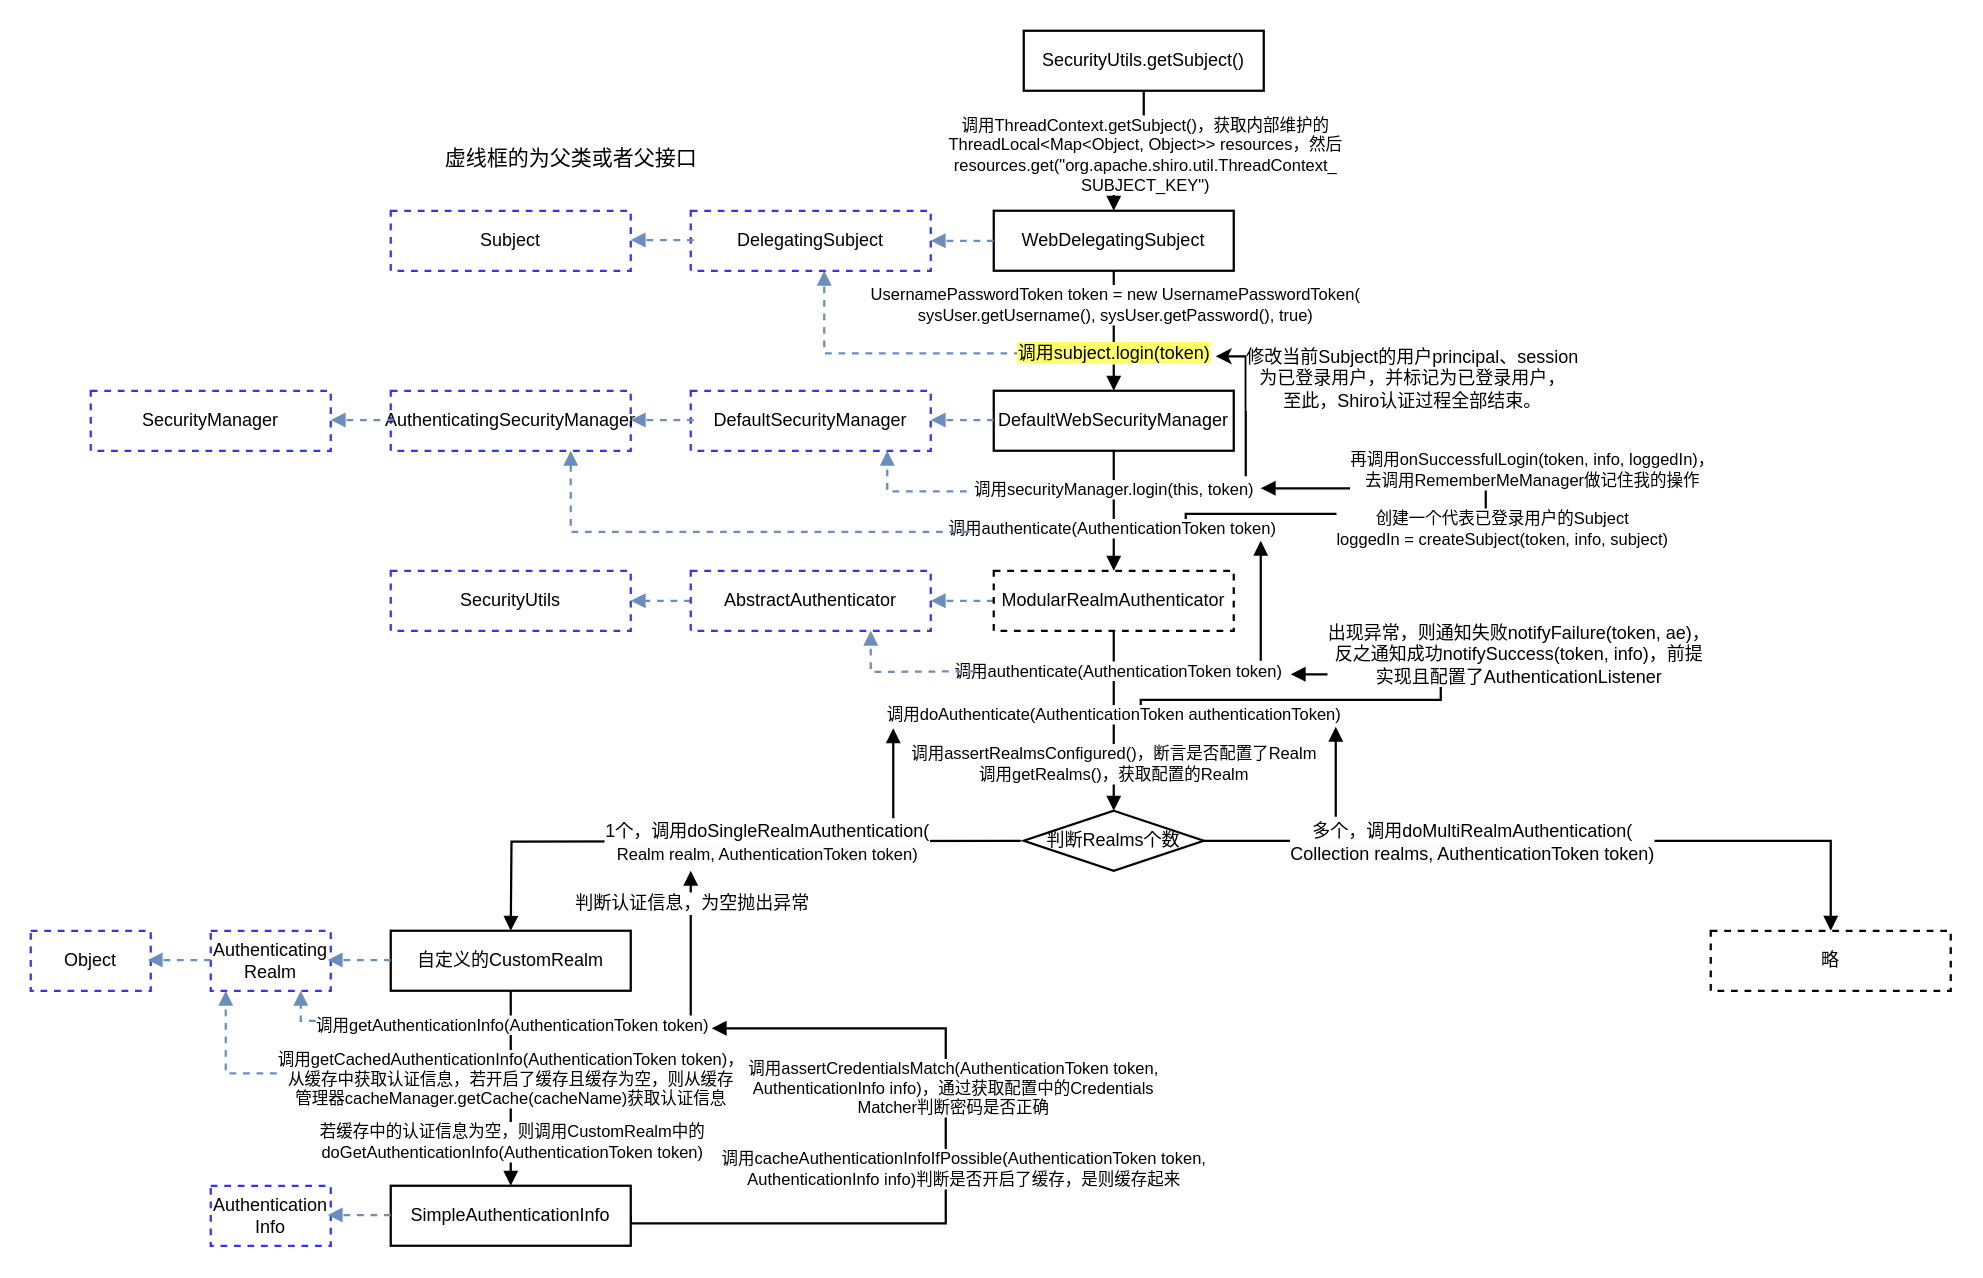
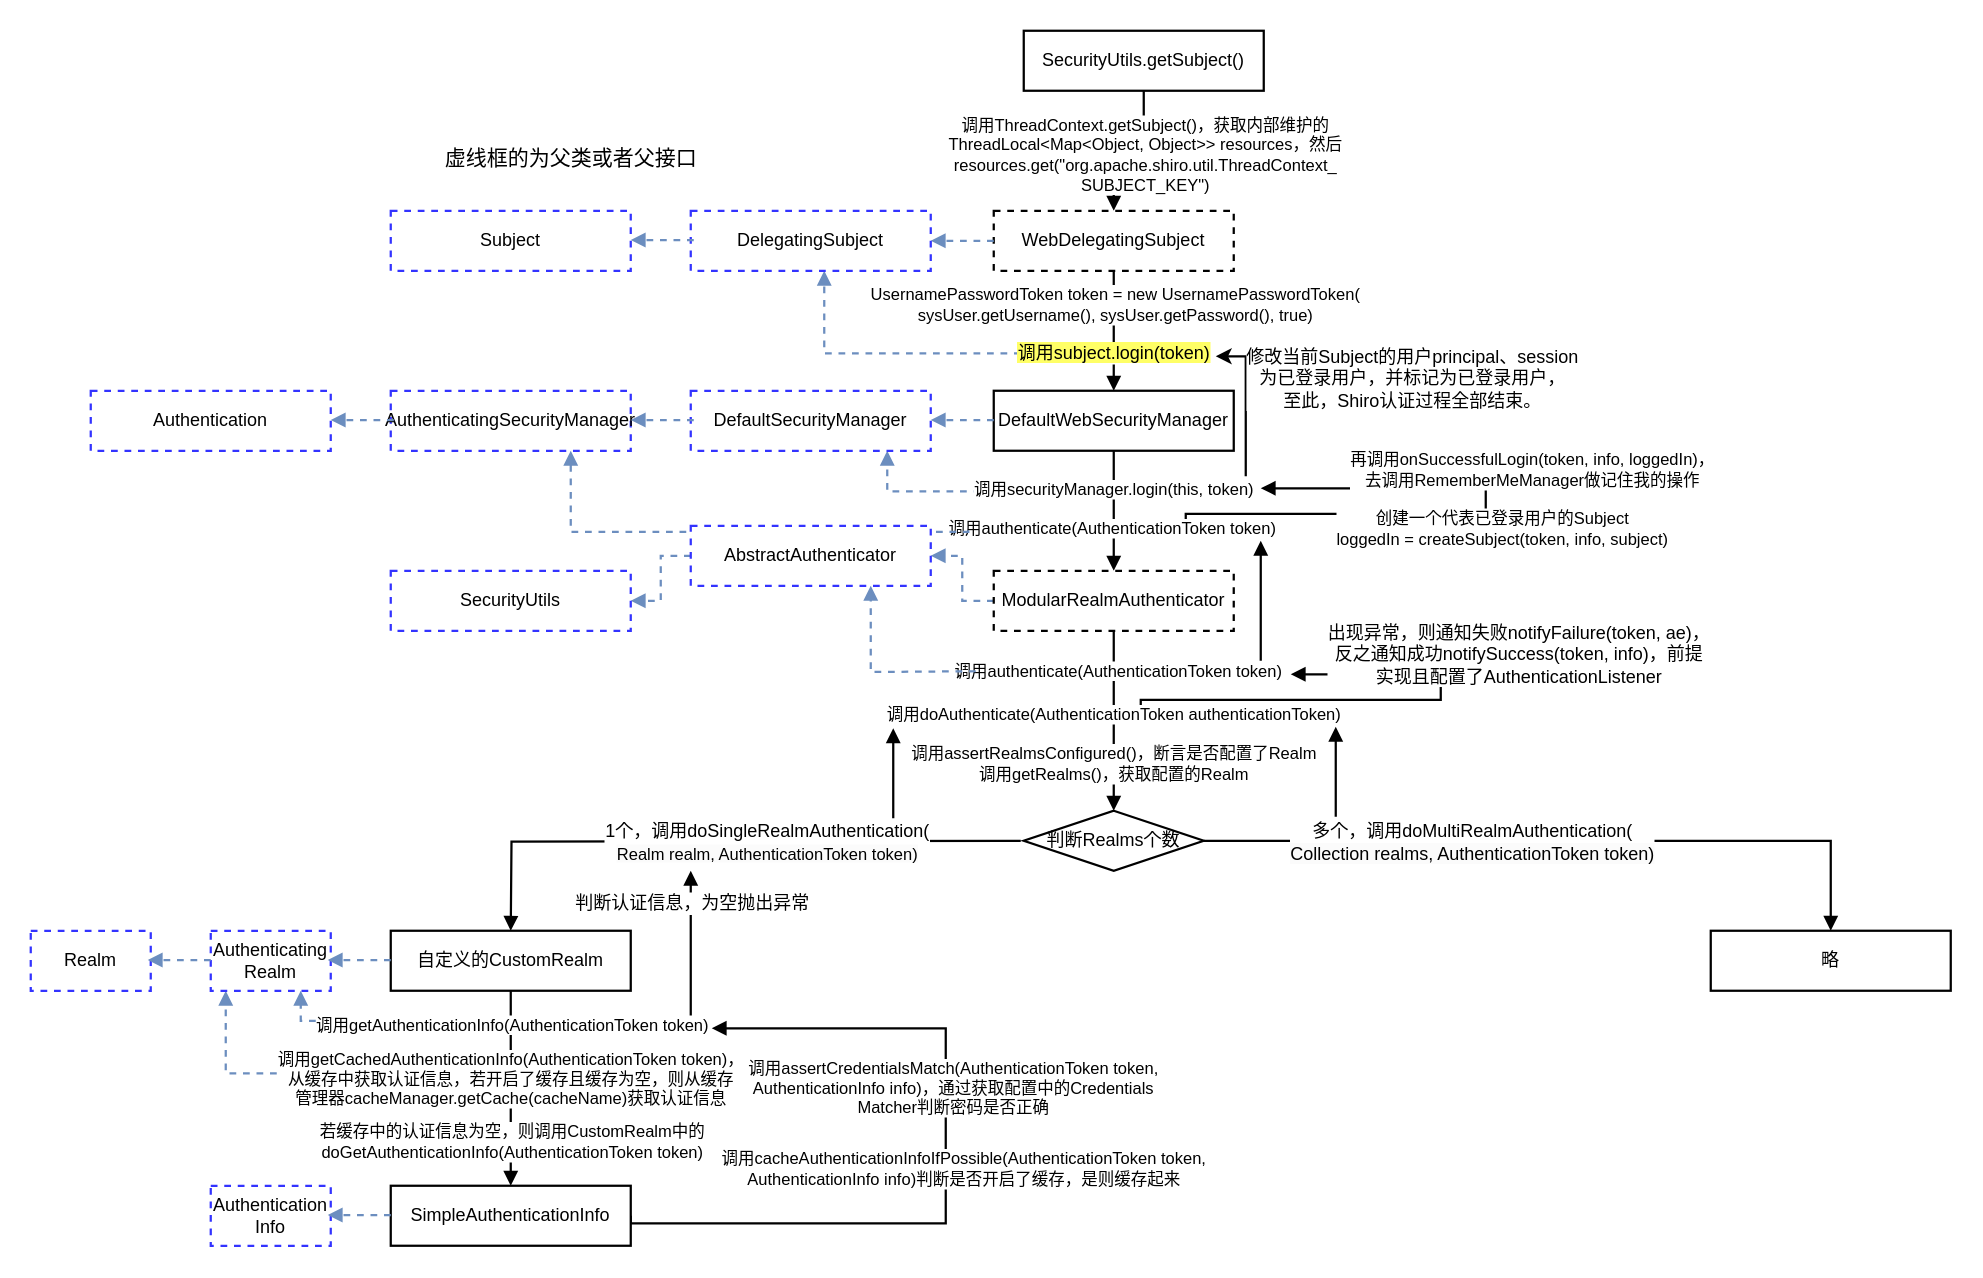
(1114, 241) -> (1114, 241)
(211, 421) -> (211, 421)
(811, 601) -> (811, 556)
(91, 961) -> (91, 961)
(1831, 961) -> (1831, 961)
